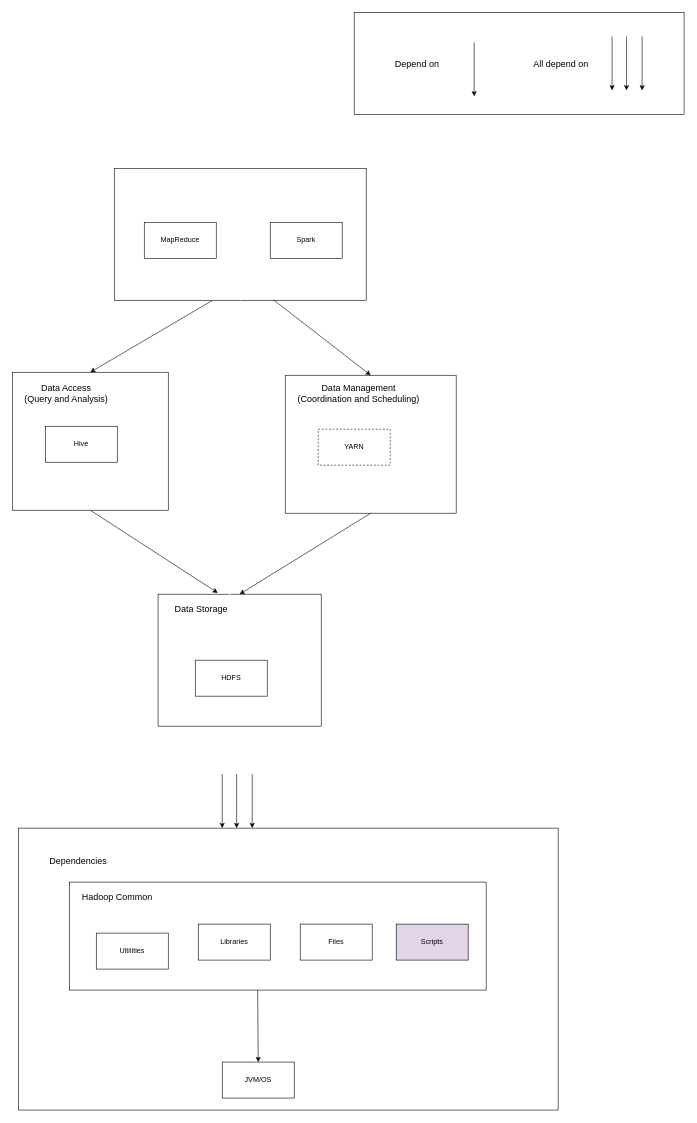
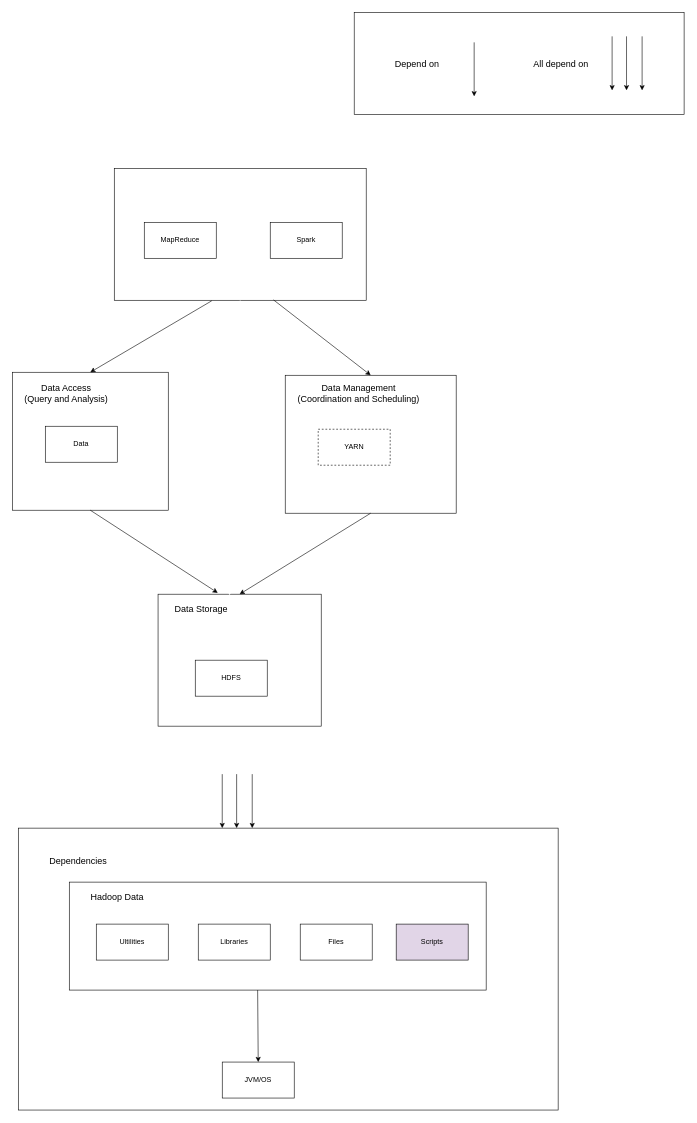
(81, 444) -> (81, 444)
(117, 897) -> (117, 897)
(132, 951) -> (132, 942)
